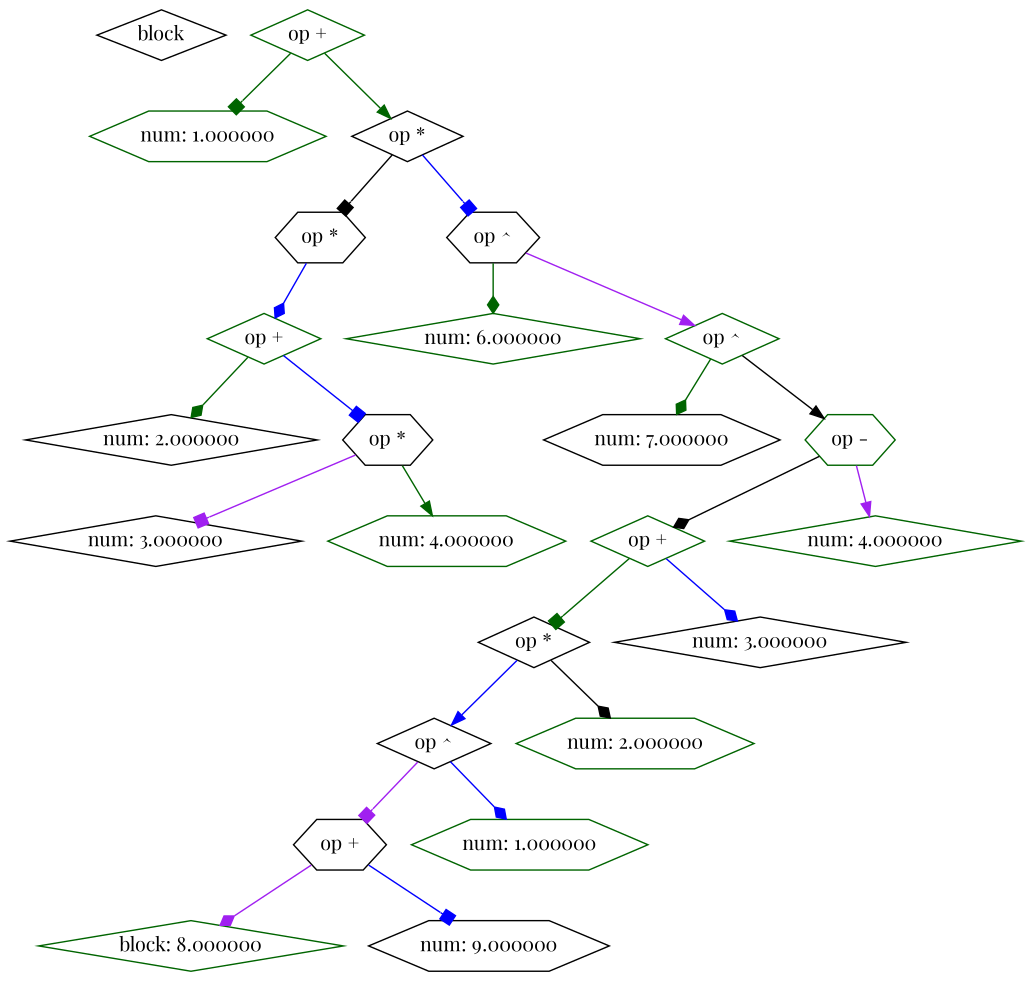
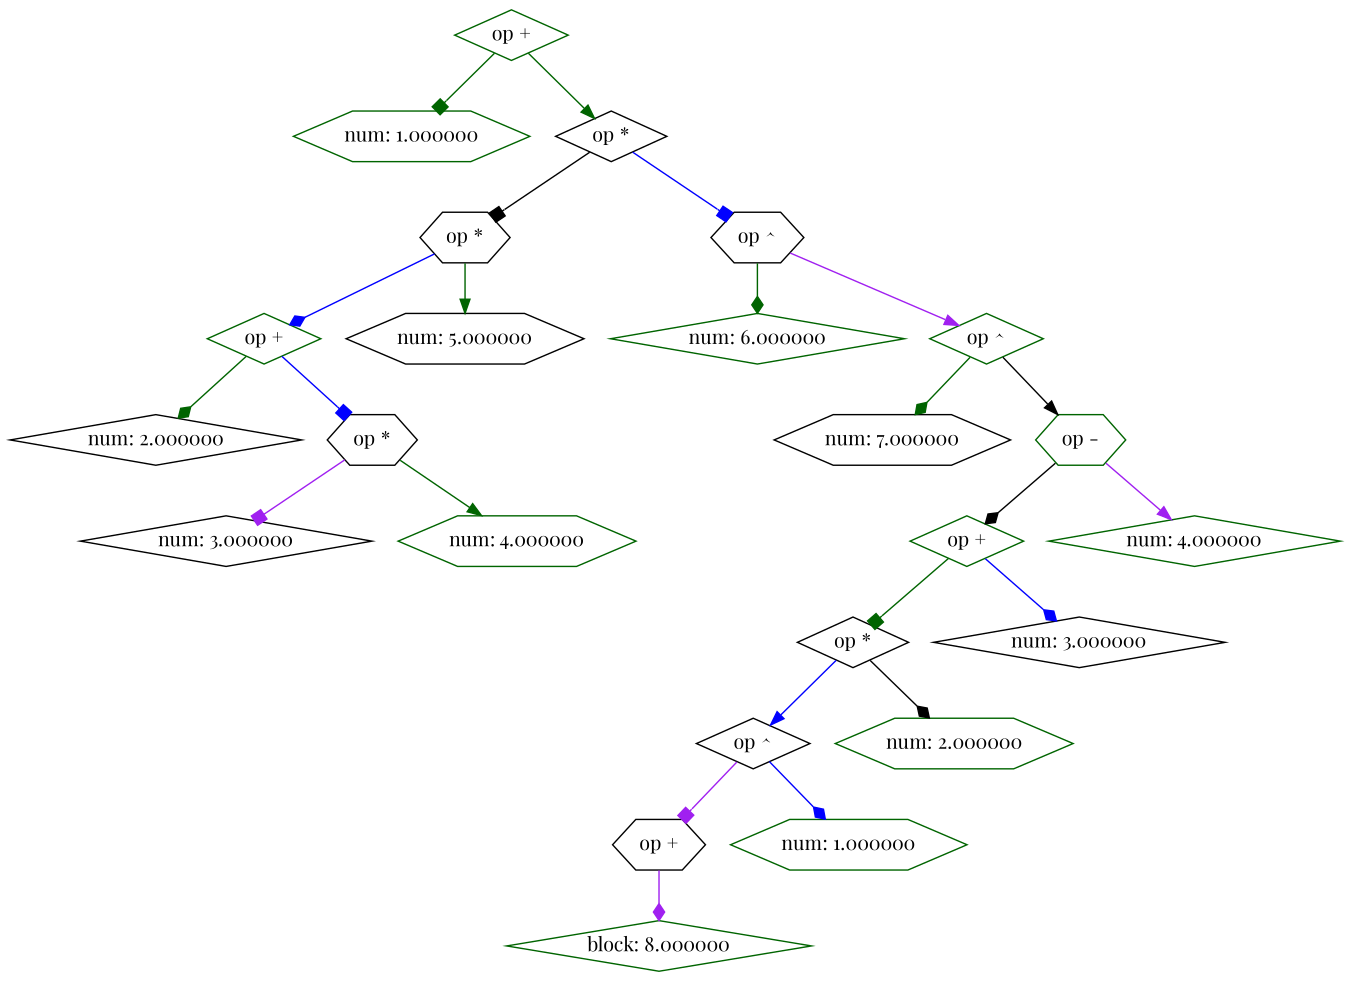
(161, 35) -> none
none -> (465, 339)
(489, 946) -> none
